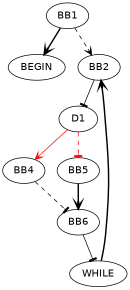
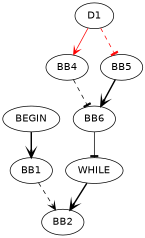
(54, 38) -> (31, 141)
(89, 91) -> none
